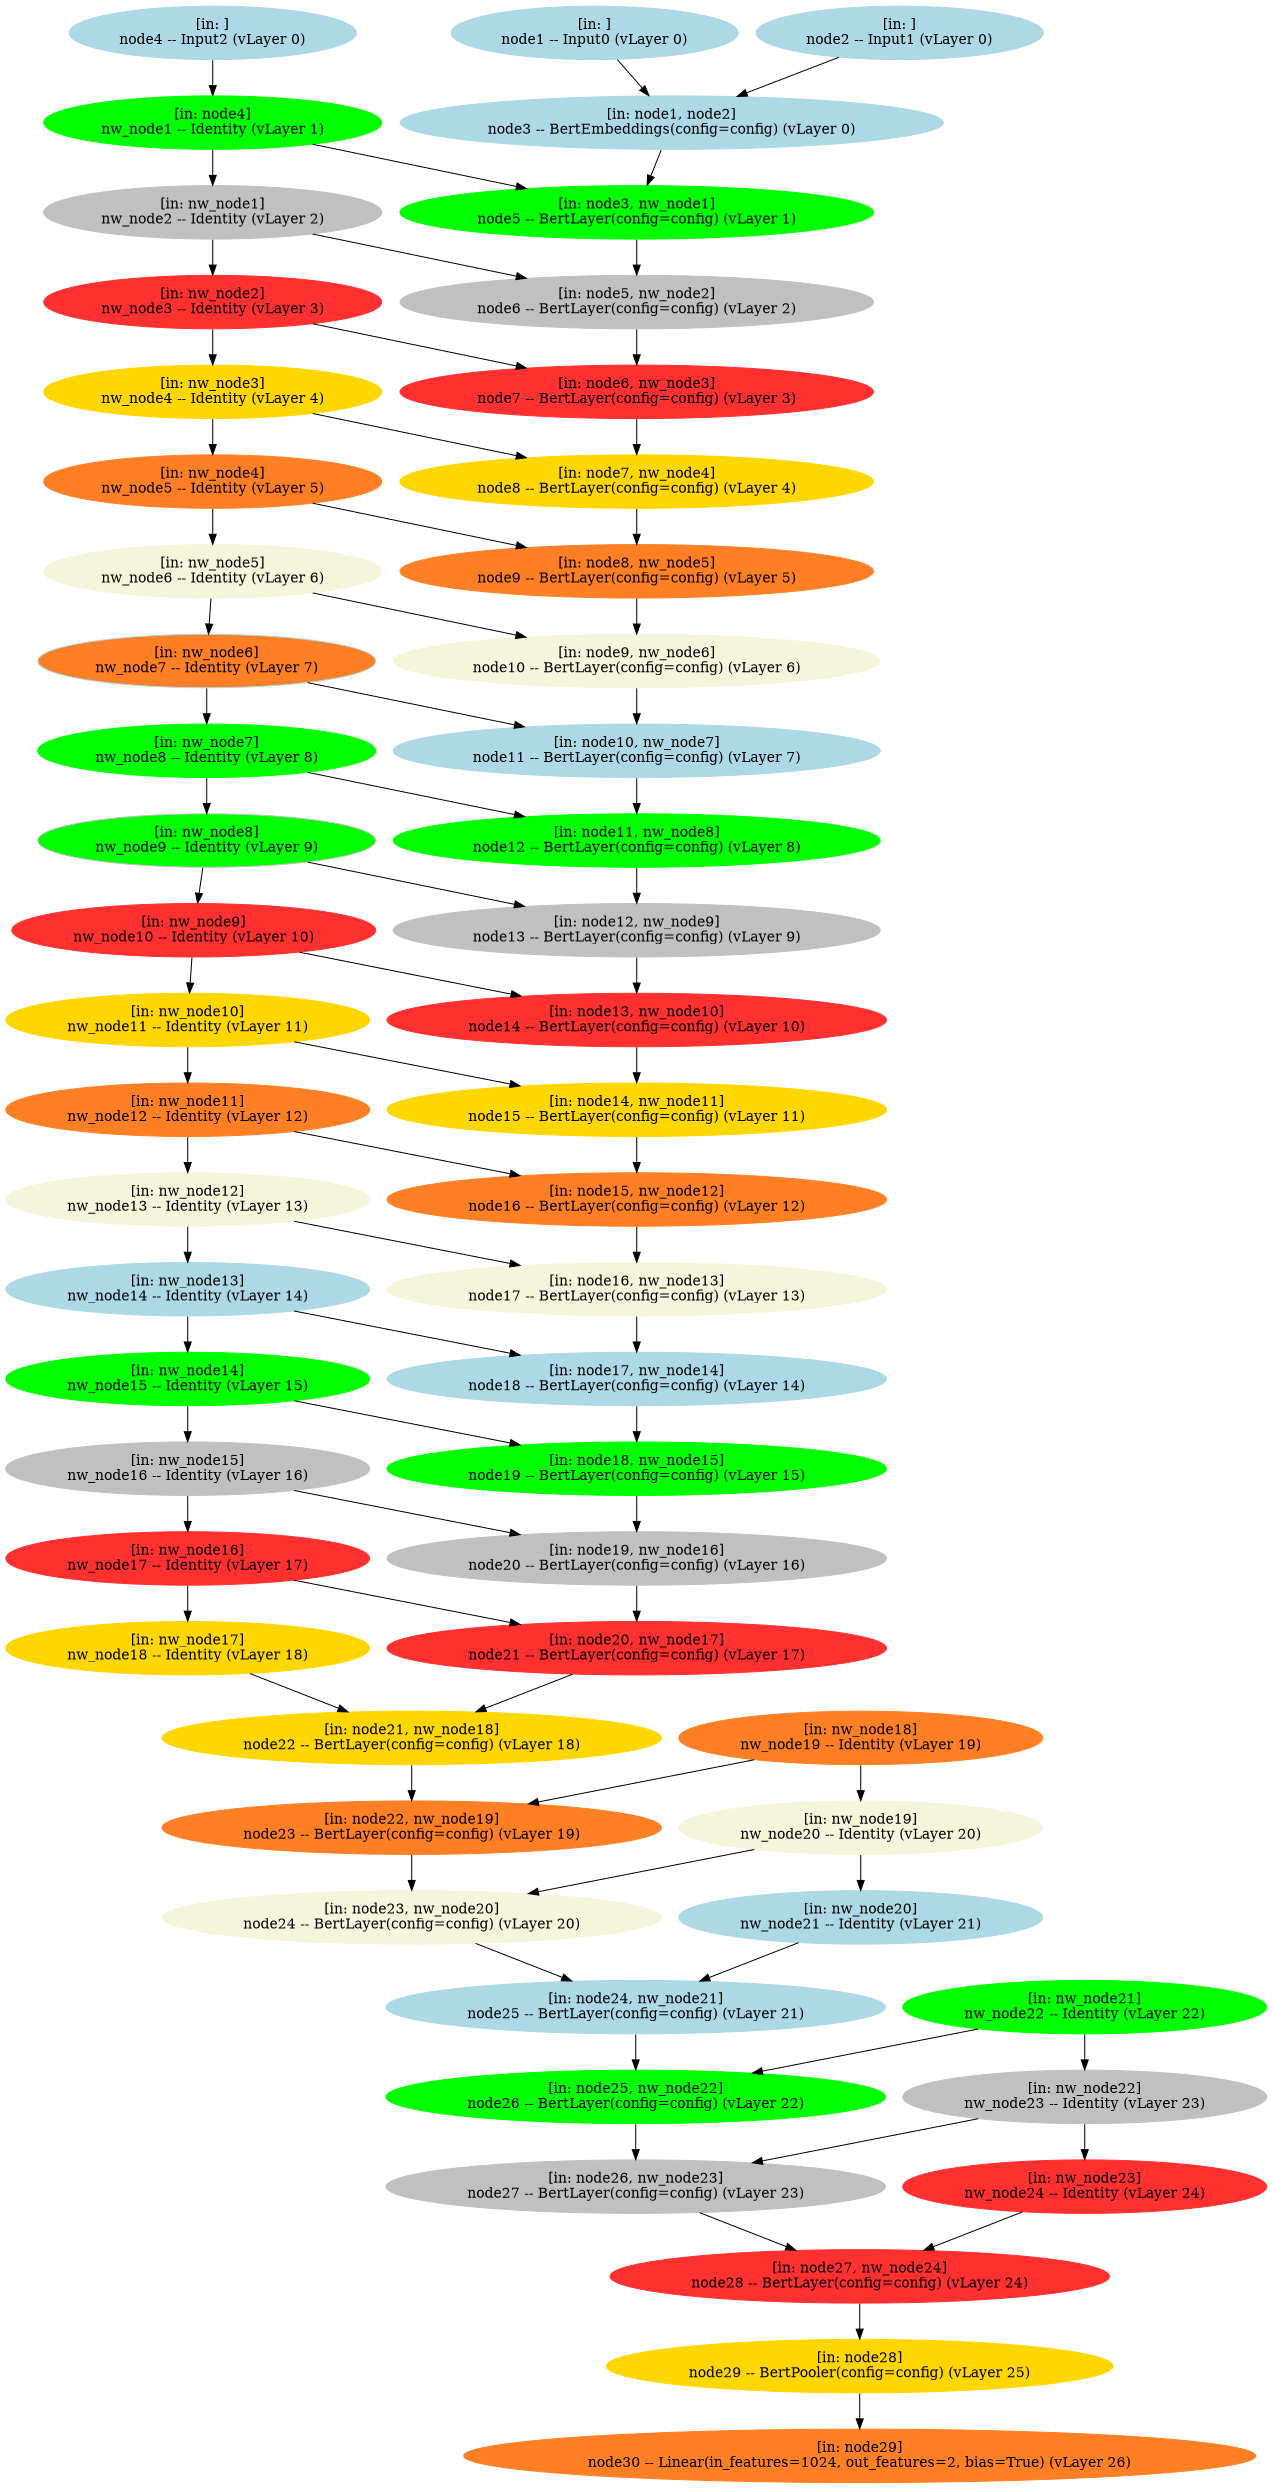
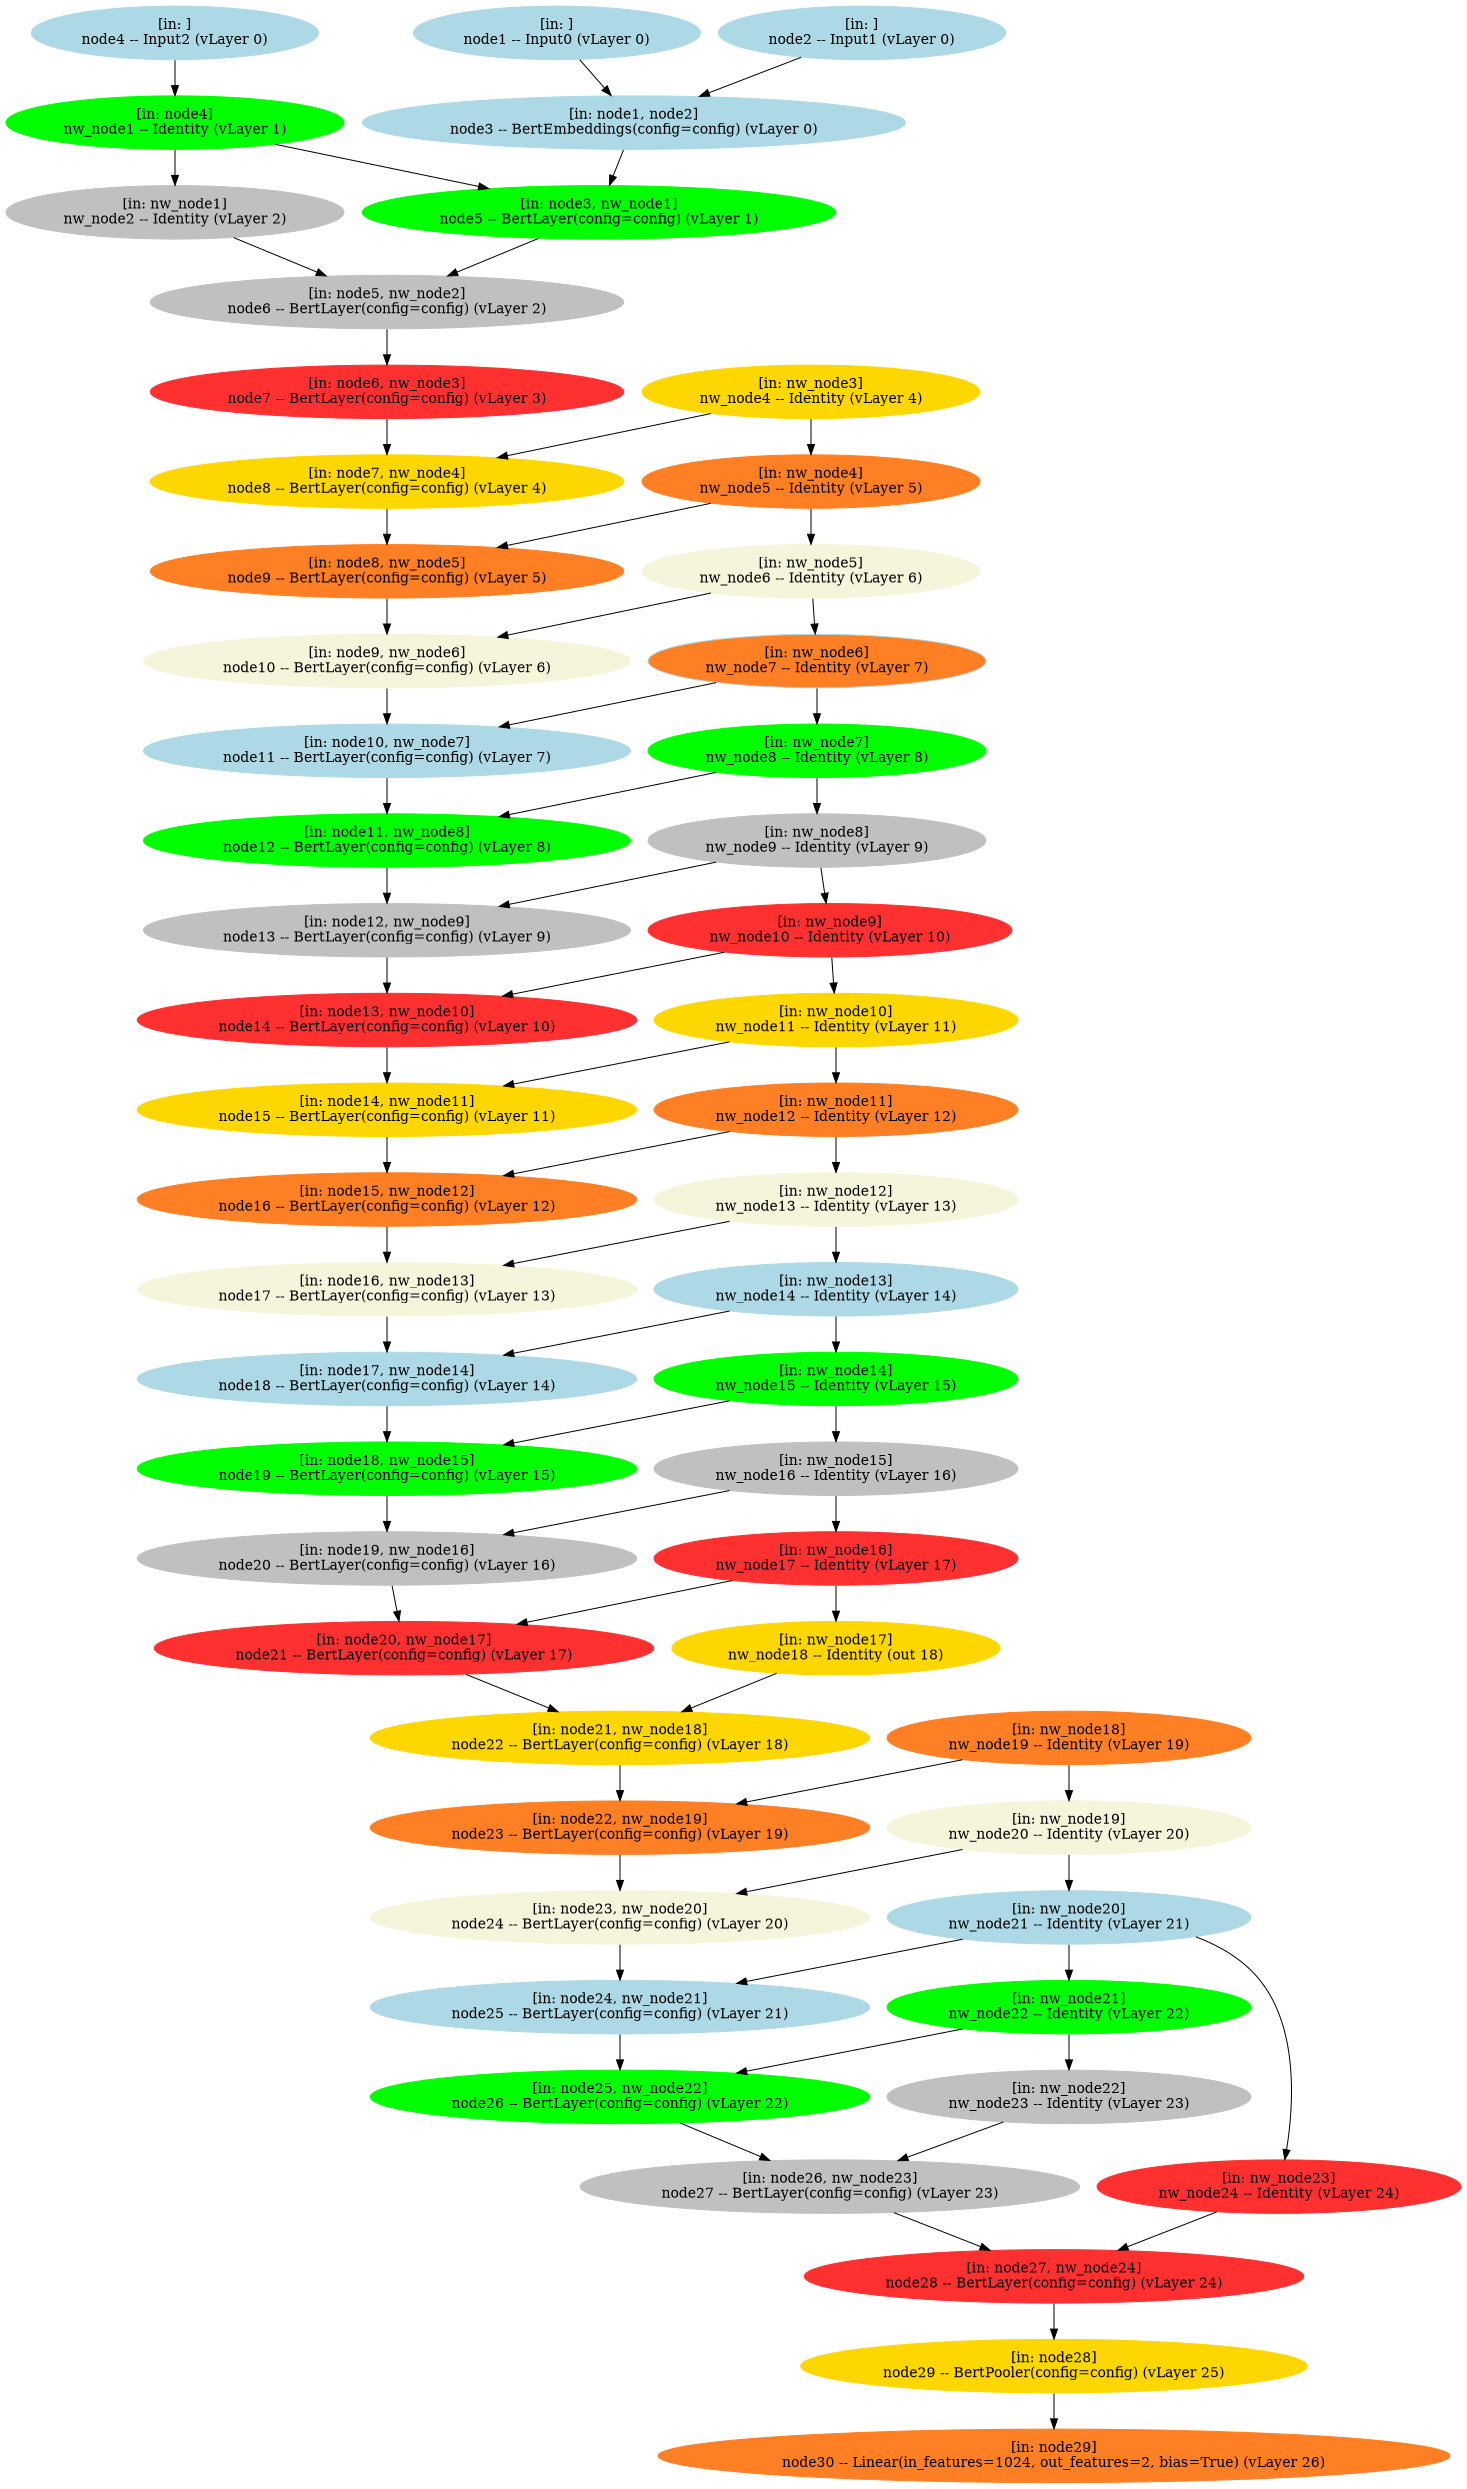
(213, 302) -> none
(207, 840) -> (817, 840)
(188, 1648) -> (836, 1648)
none -> (1069, 1957)
(1085, 2137) -> (1282, 2023)
